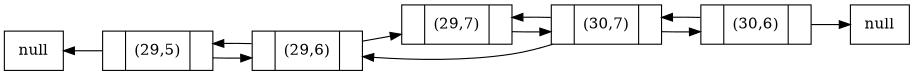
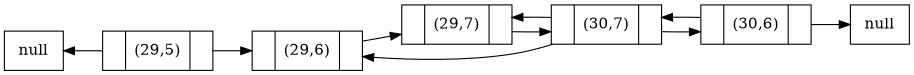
(238, 43) -> none
